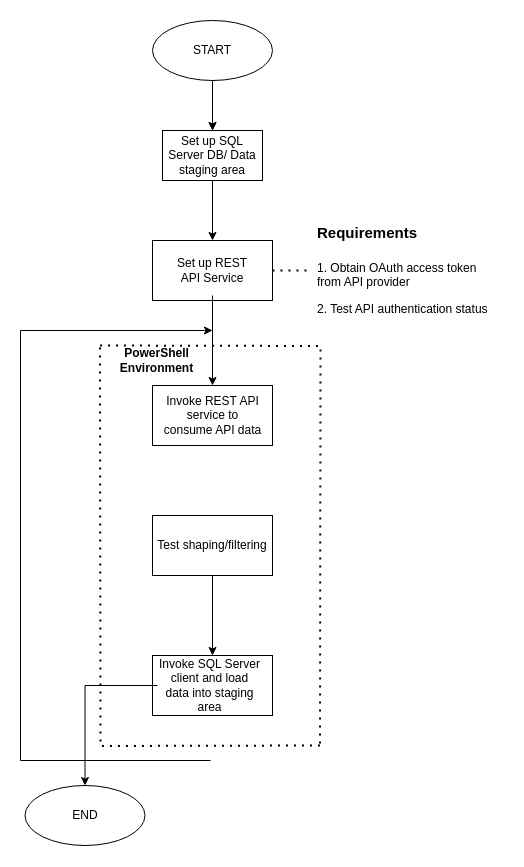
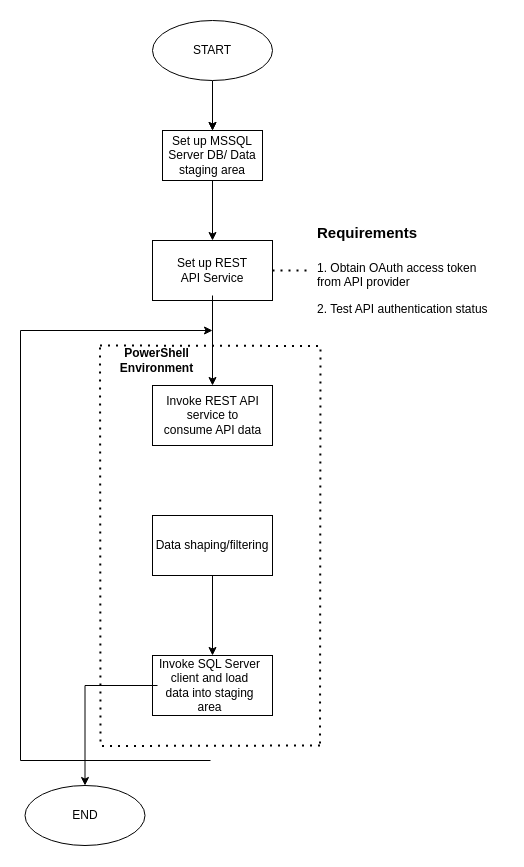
(213, 156) -> (213, 156)
(213, 546) -> (213, 546)
